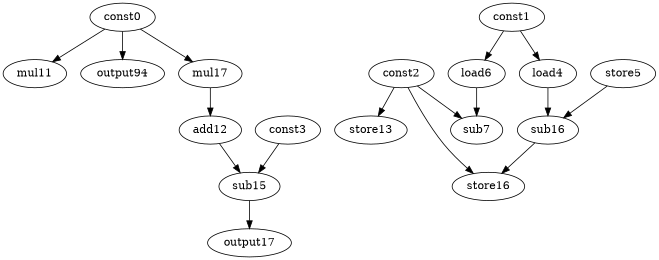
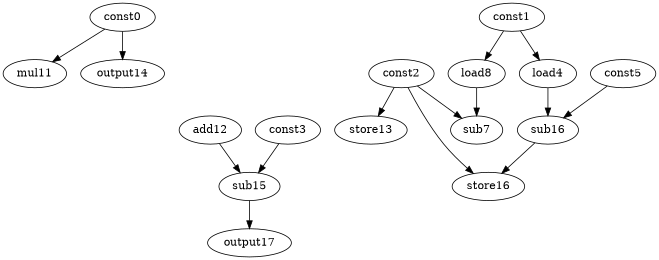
(123, 74) -> (123, 74)
(210, 74) -> none
(477, 74) -> (477, 74)
(623, 74) -> (623, 74)
